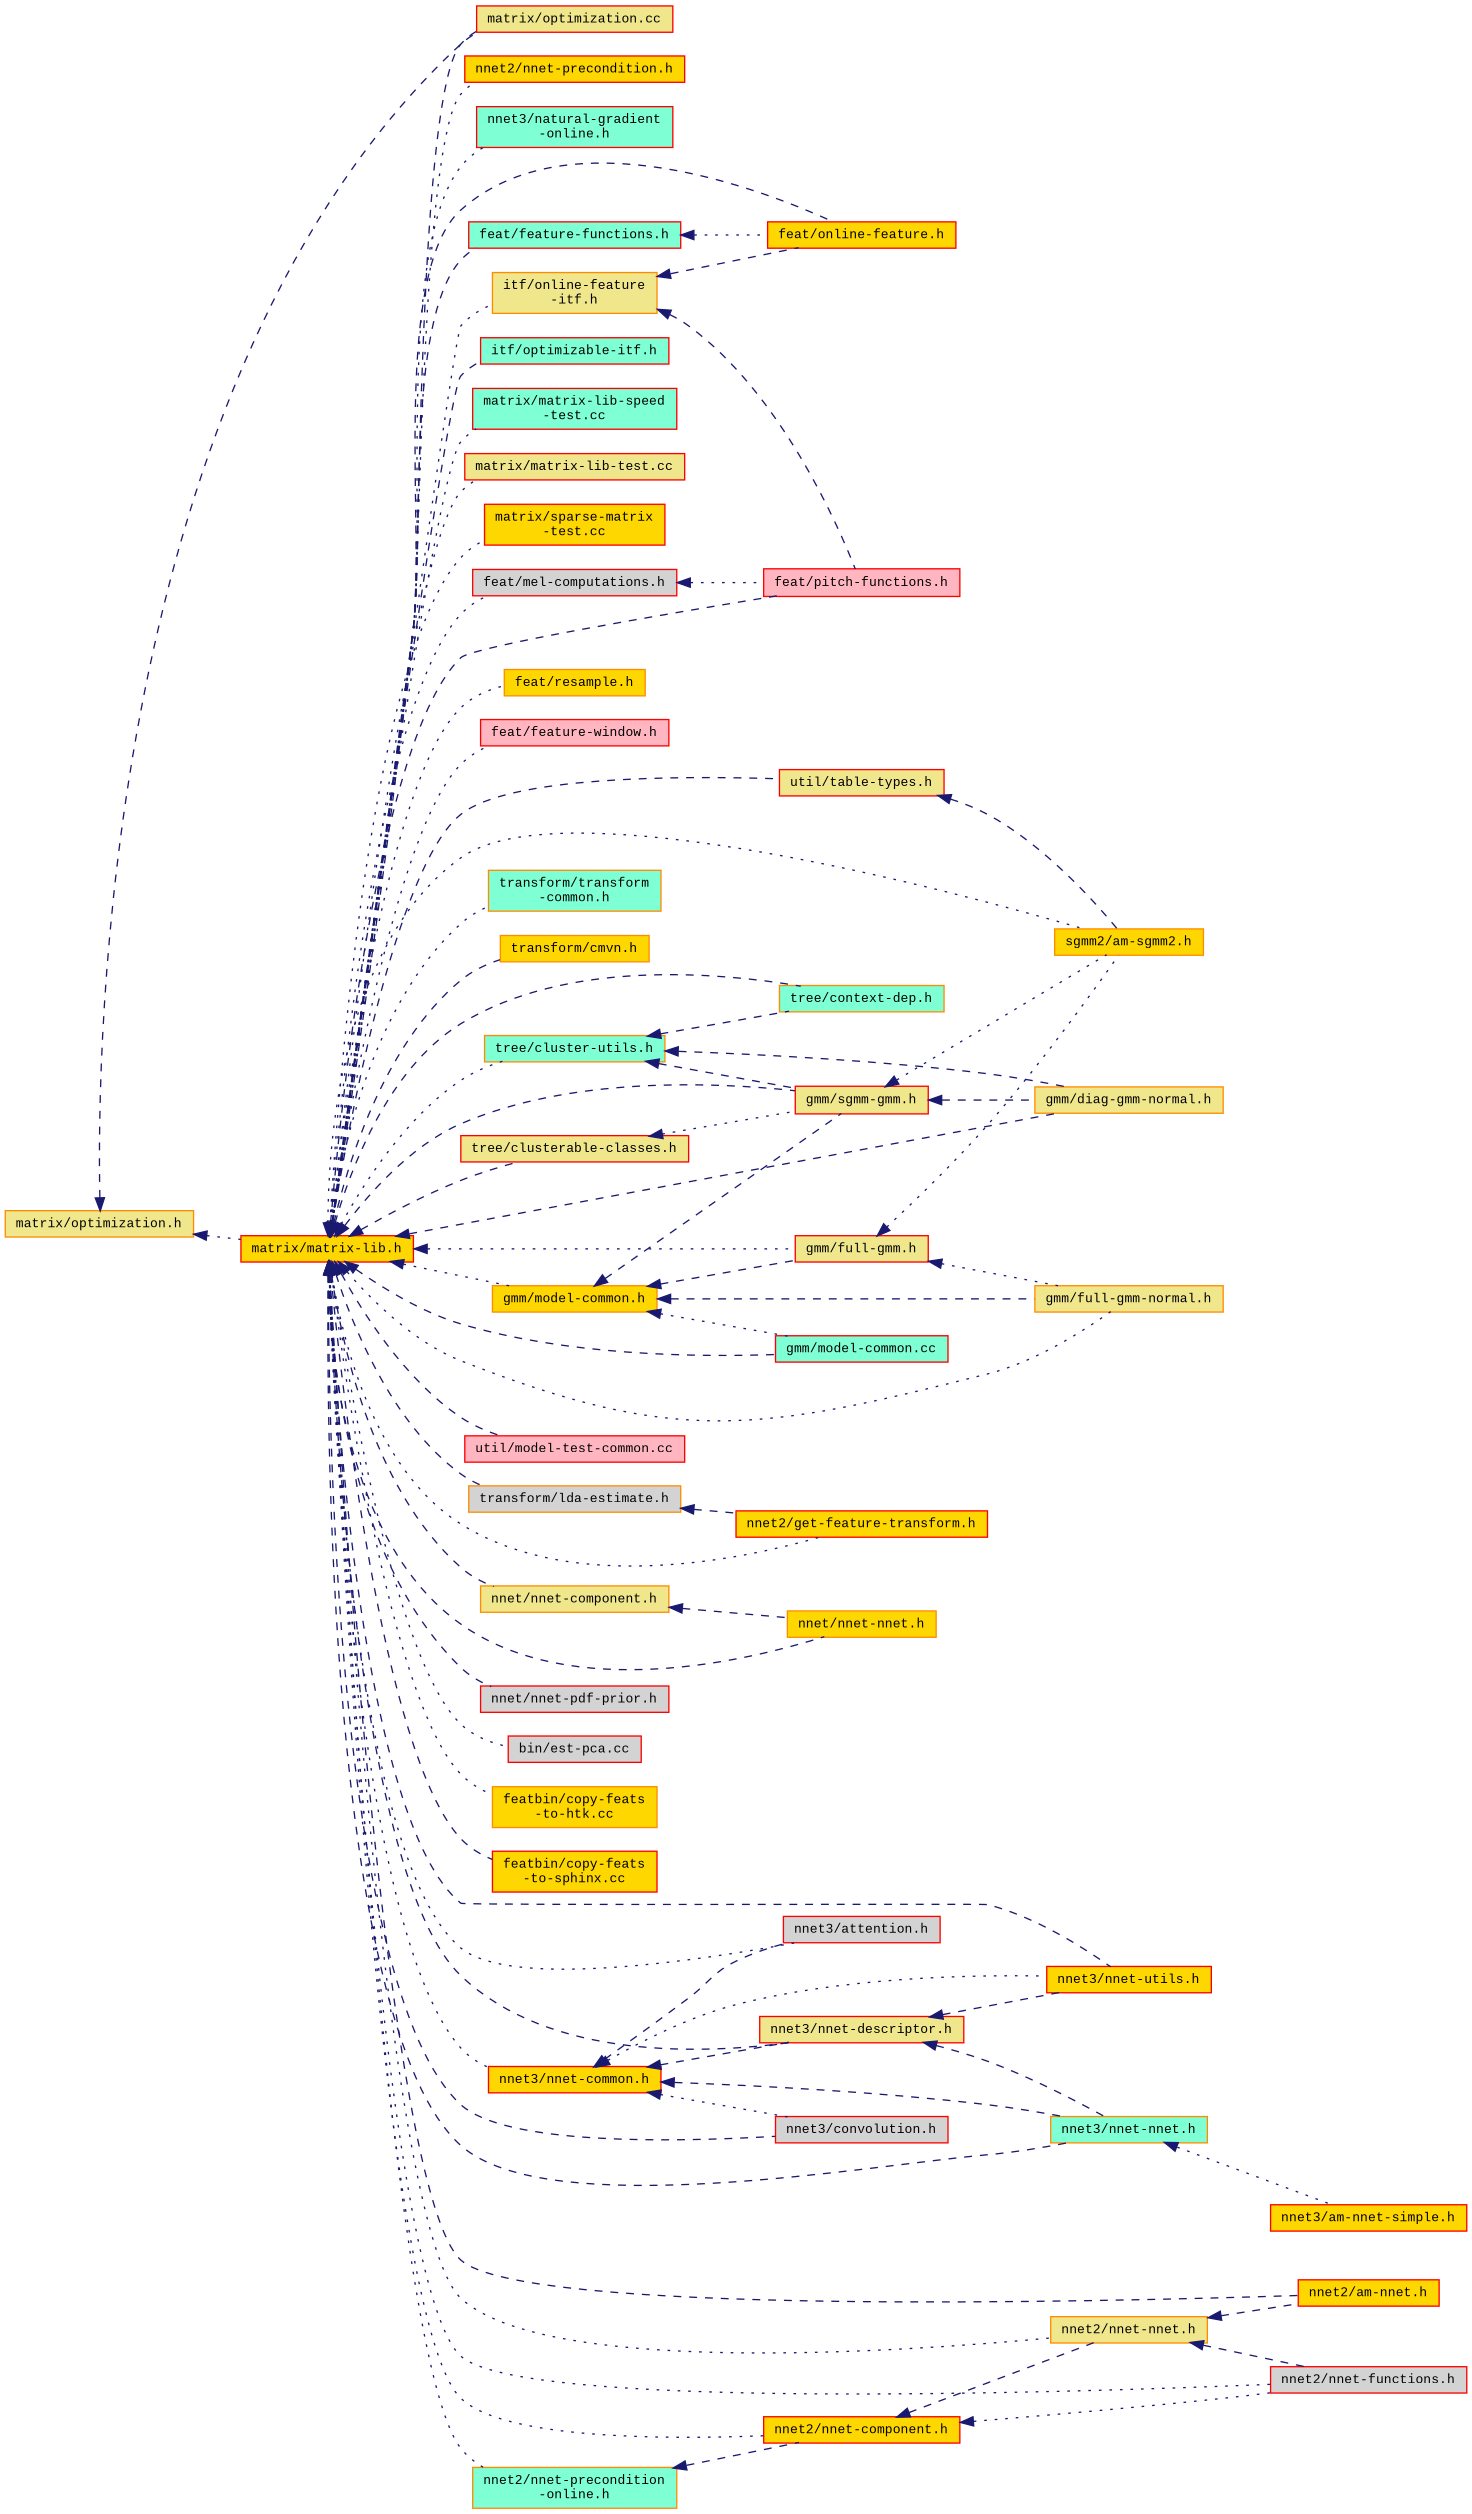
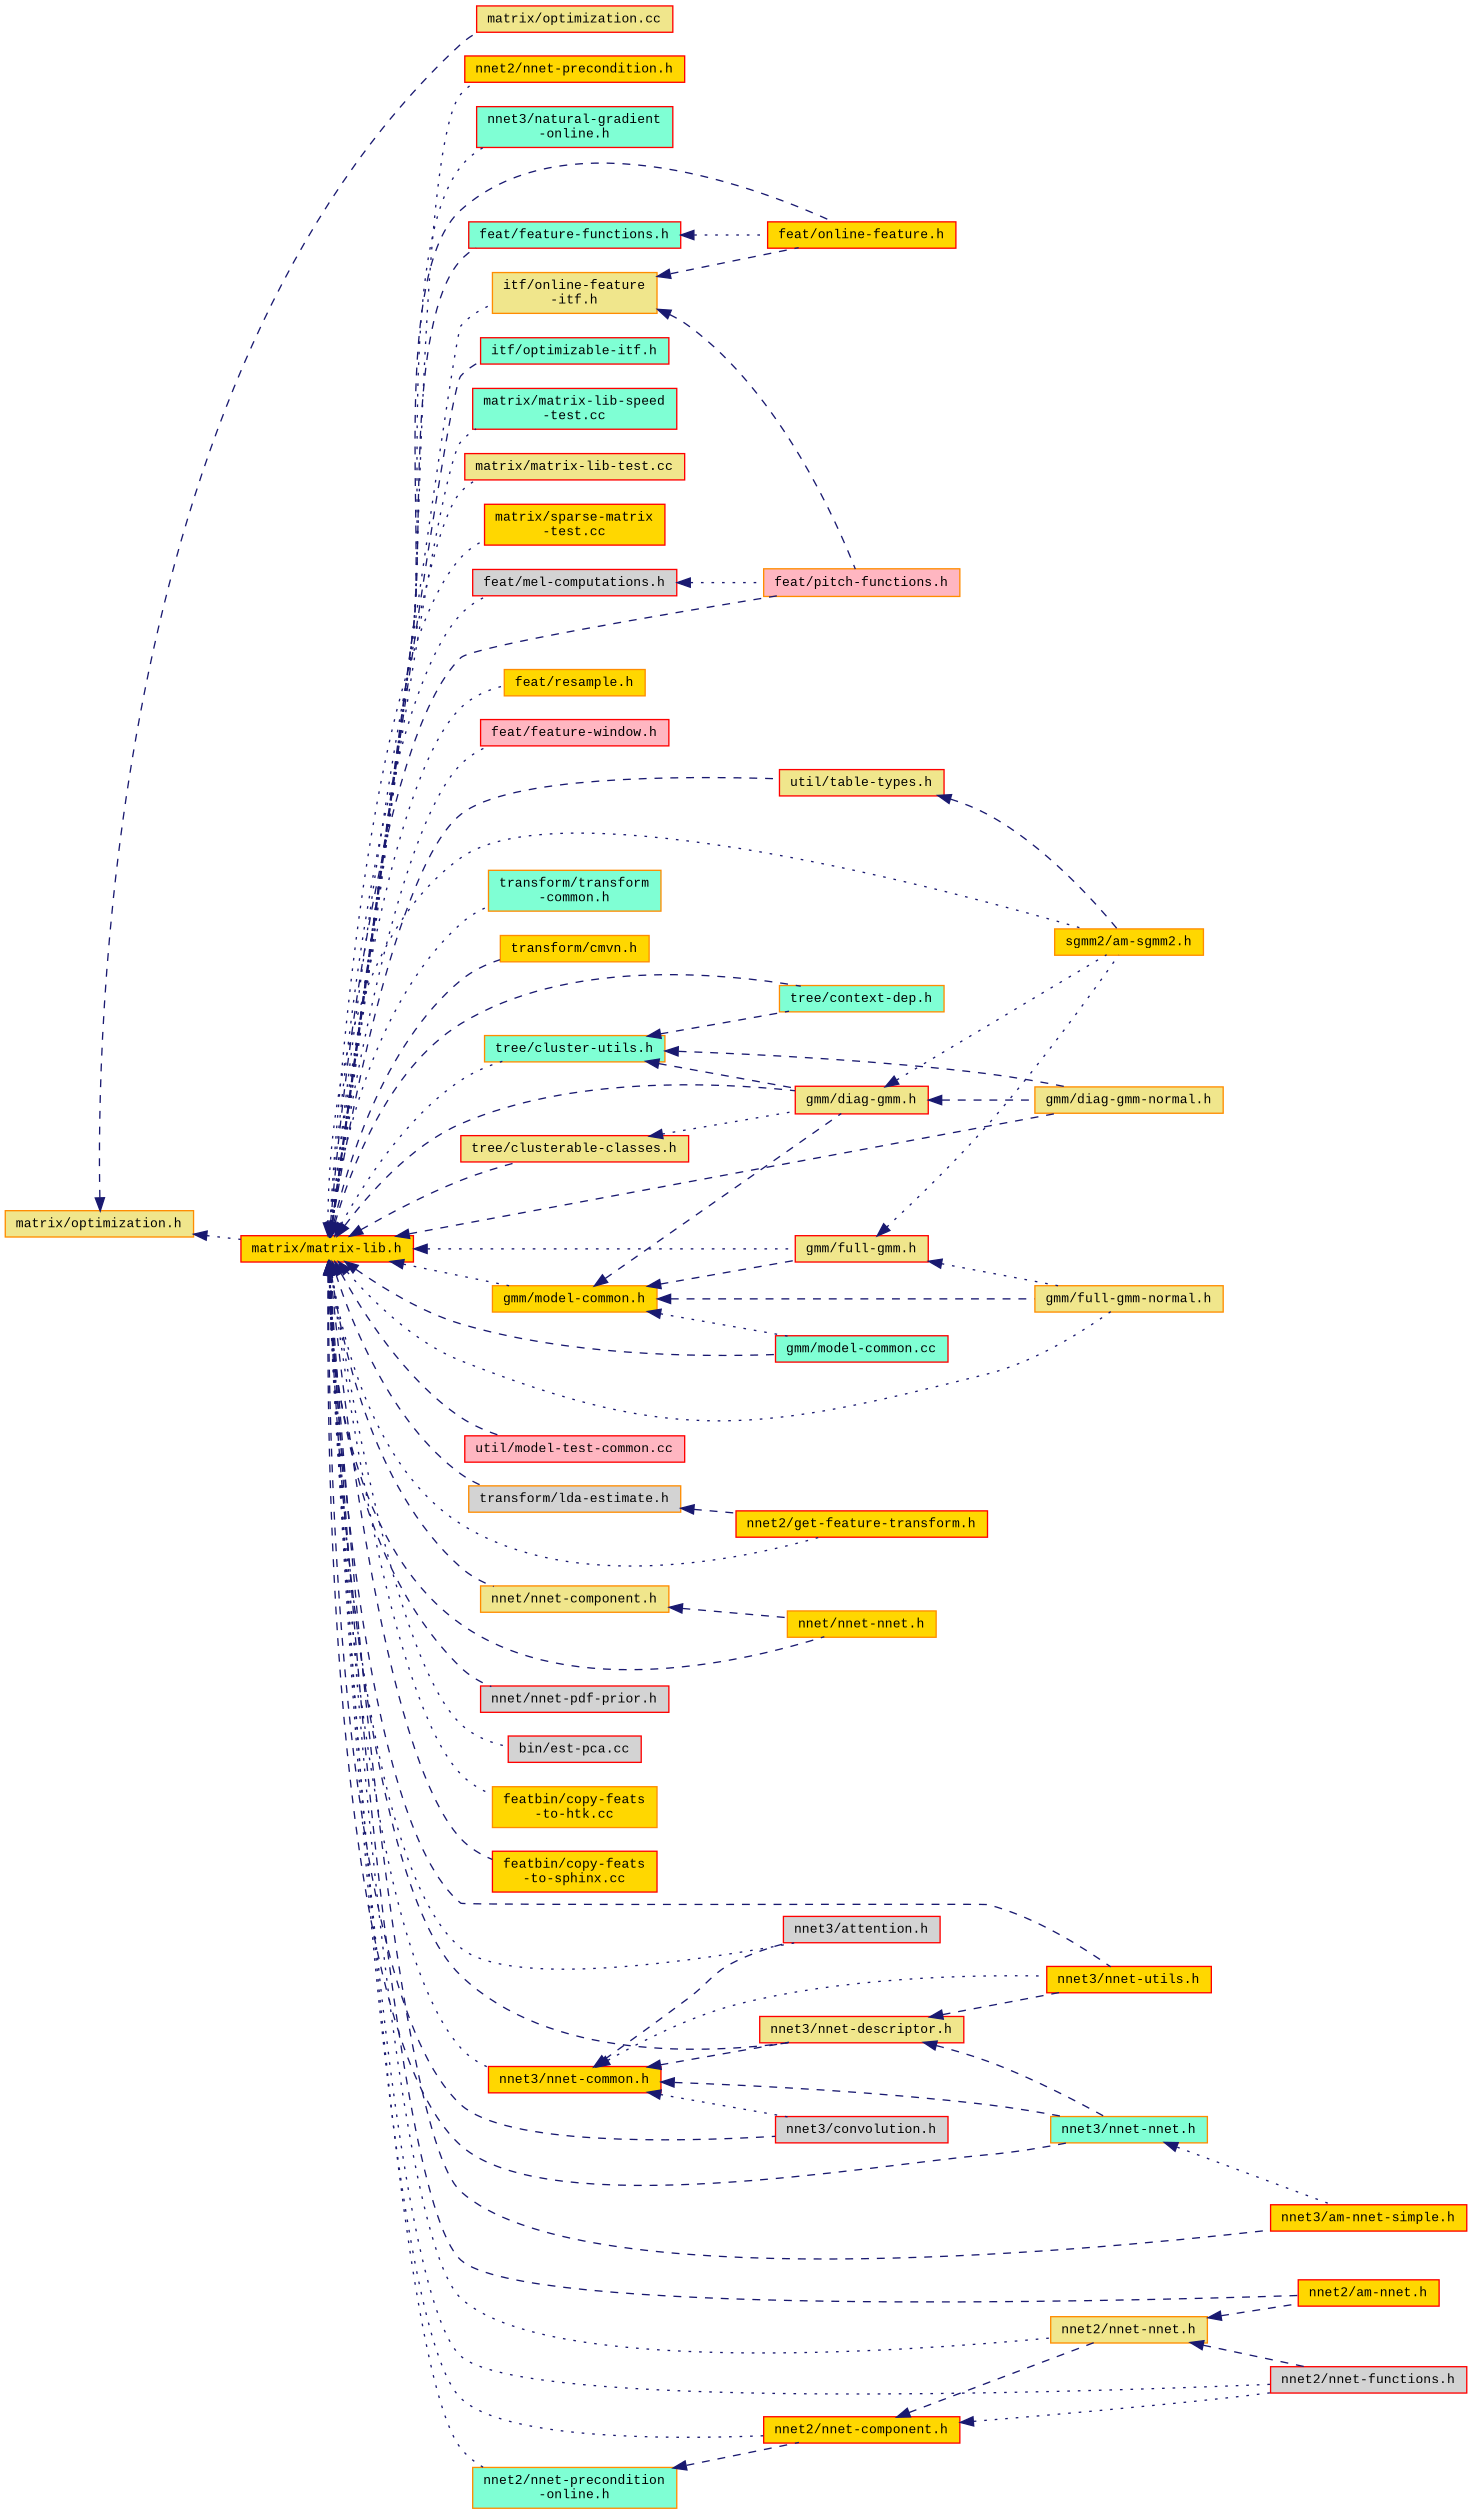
(862, 583) -> (862, 583)
(414, 624) -> (437, 2143)
(862, 1100) -> (862, 1100)
